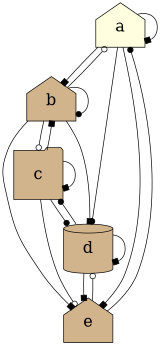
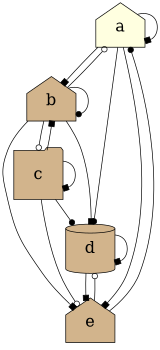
(69, 214) -> none
